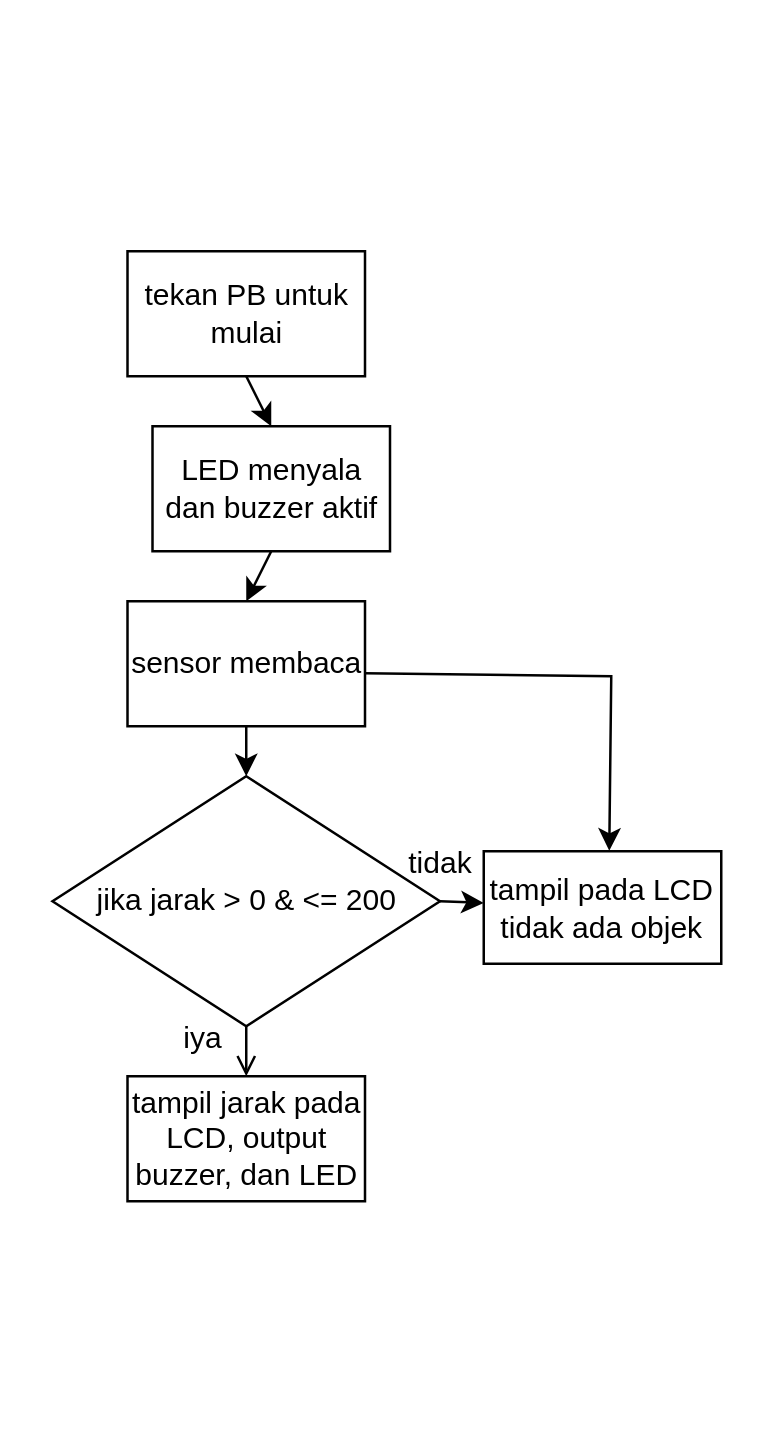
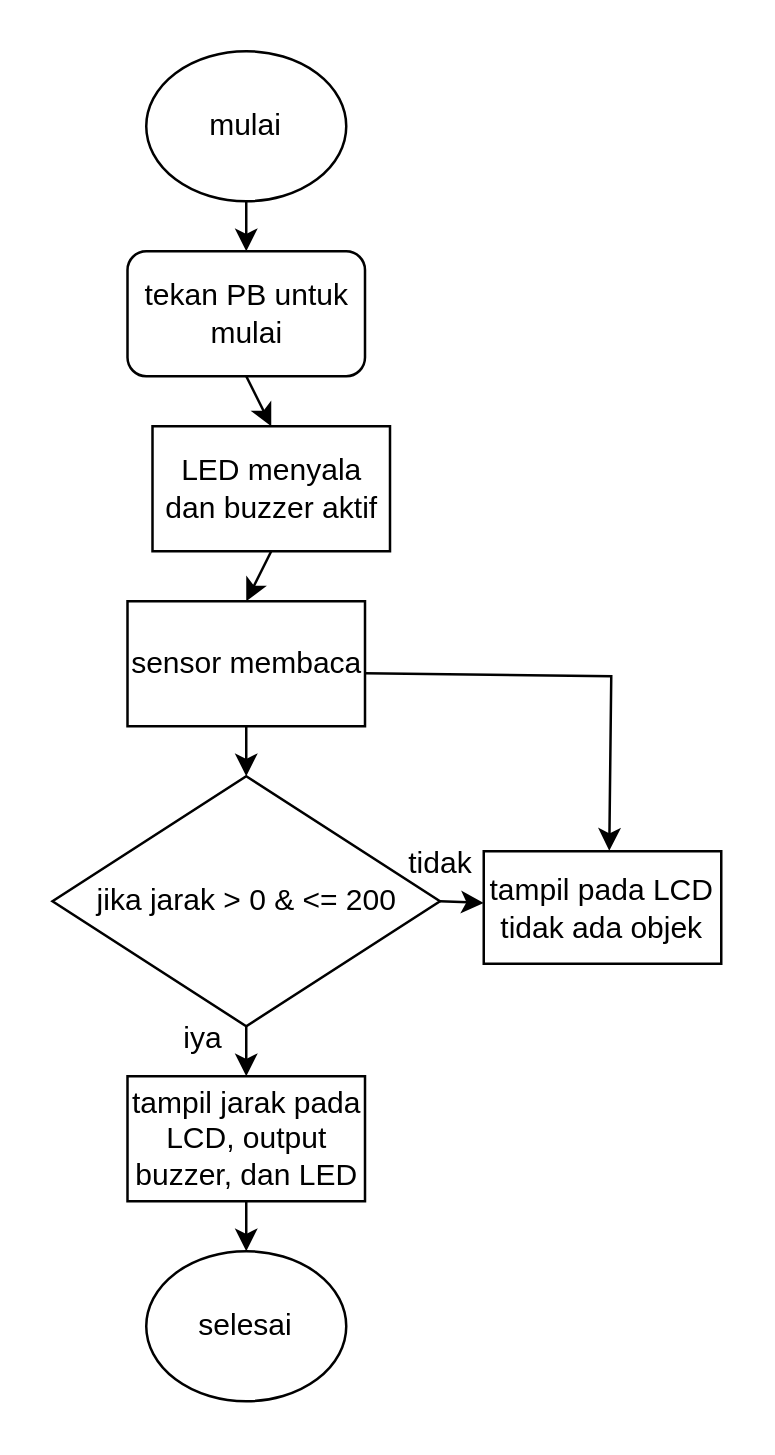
none -> (246, 126)
none -> (246, 218)
(246, 314) -> (246, 314)
(246, 1062) -> (246, 1058)
none -> (246, 1218)
none -> (246, 1326)
